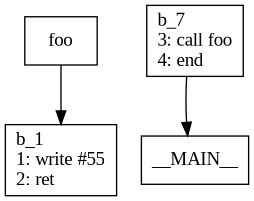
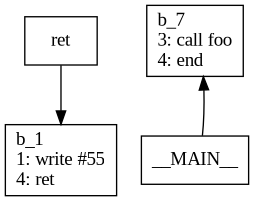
(61, 41) -> (61, 41)
(186, 99) -> (204, 113)
(61, 160) -> (61, 160)
